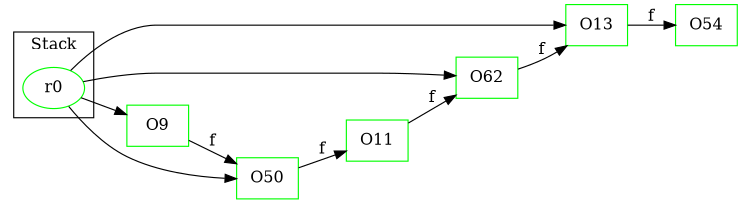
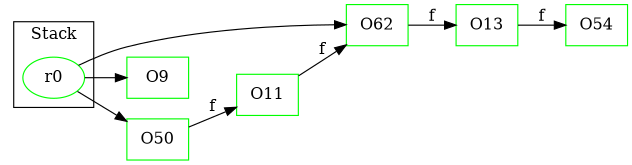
(305, 25) -> none
(207, 149) -> none
